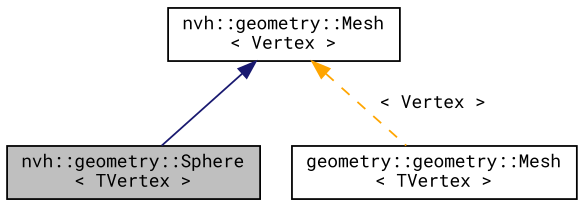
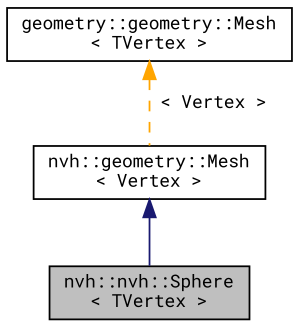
(366, 110) -> (150, 113)
(134, 173) -> (150, 293)
